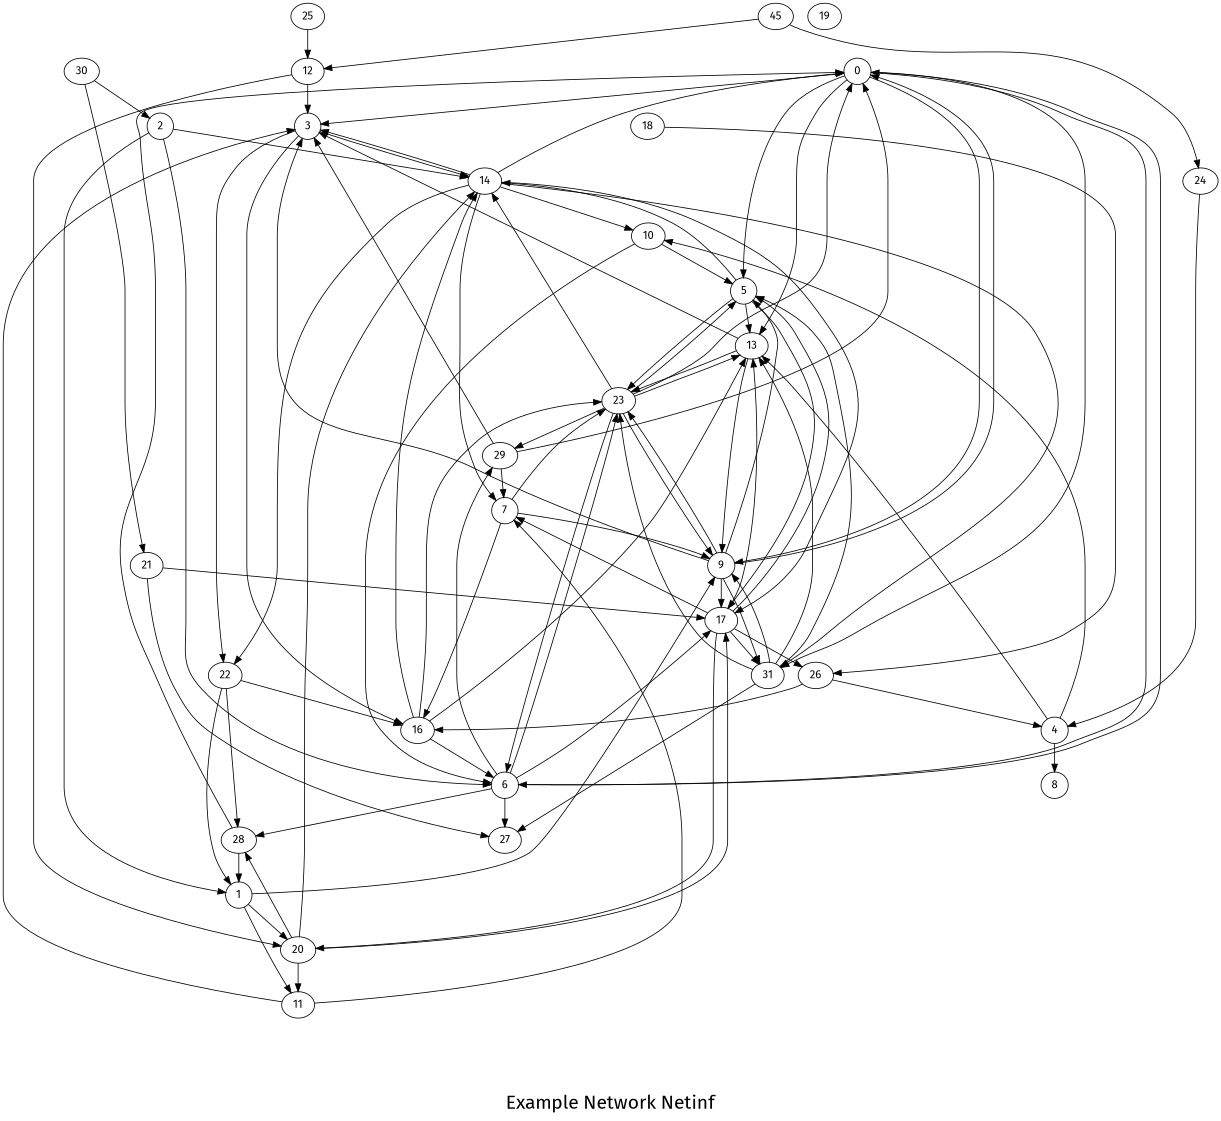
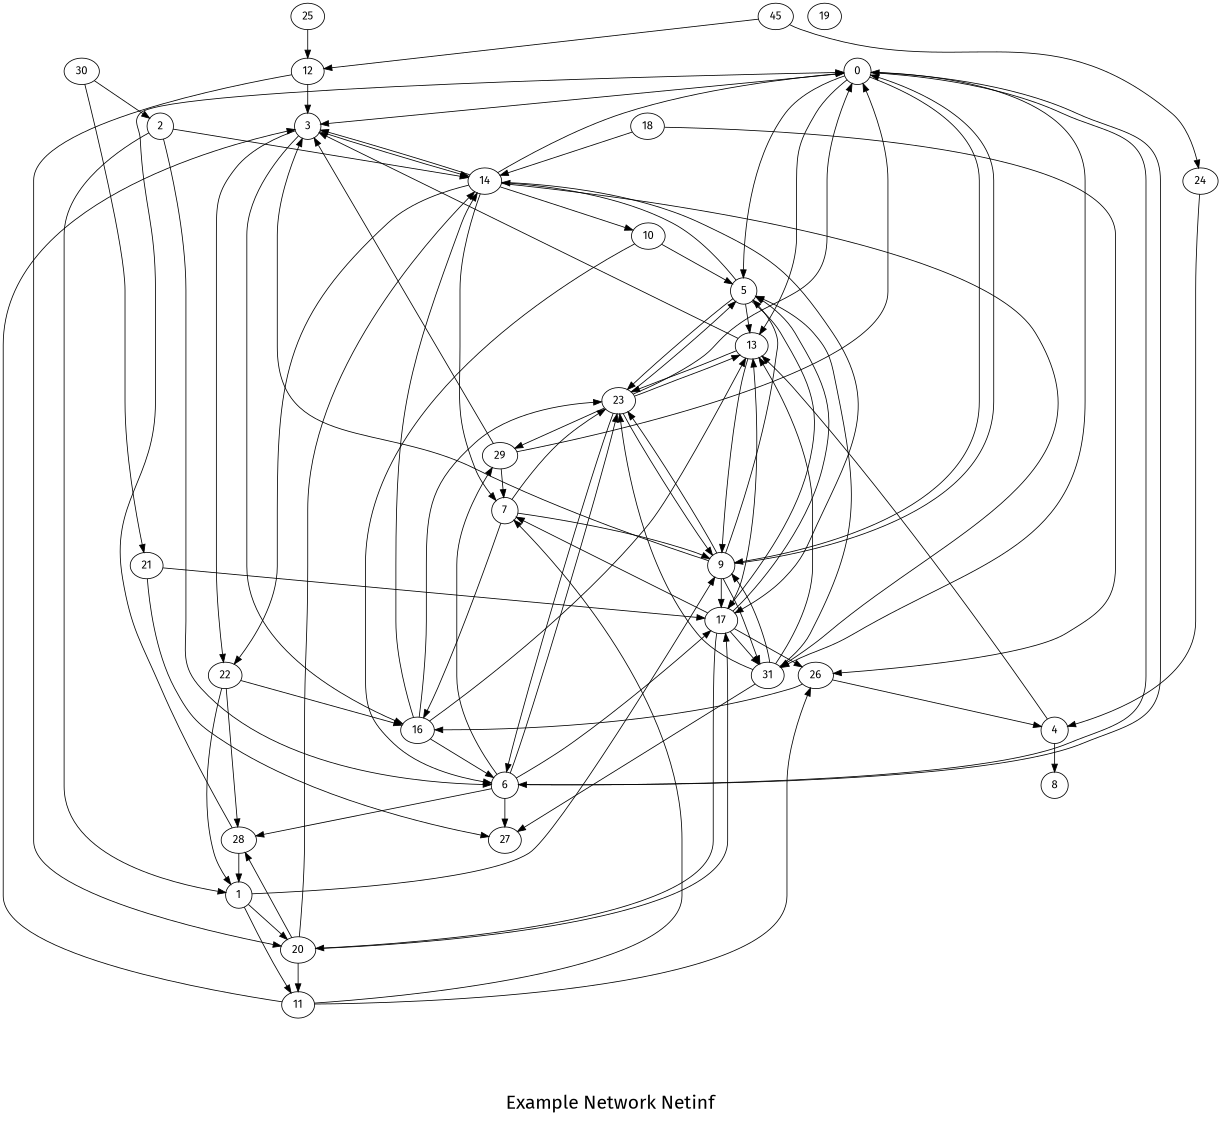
(557, 299) -> (570, 152)
(1007, 404) -> none
none -> (666, 972)
